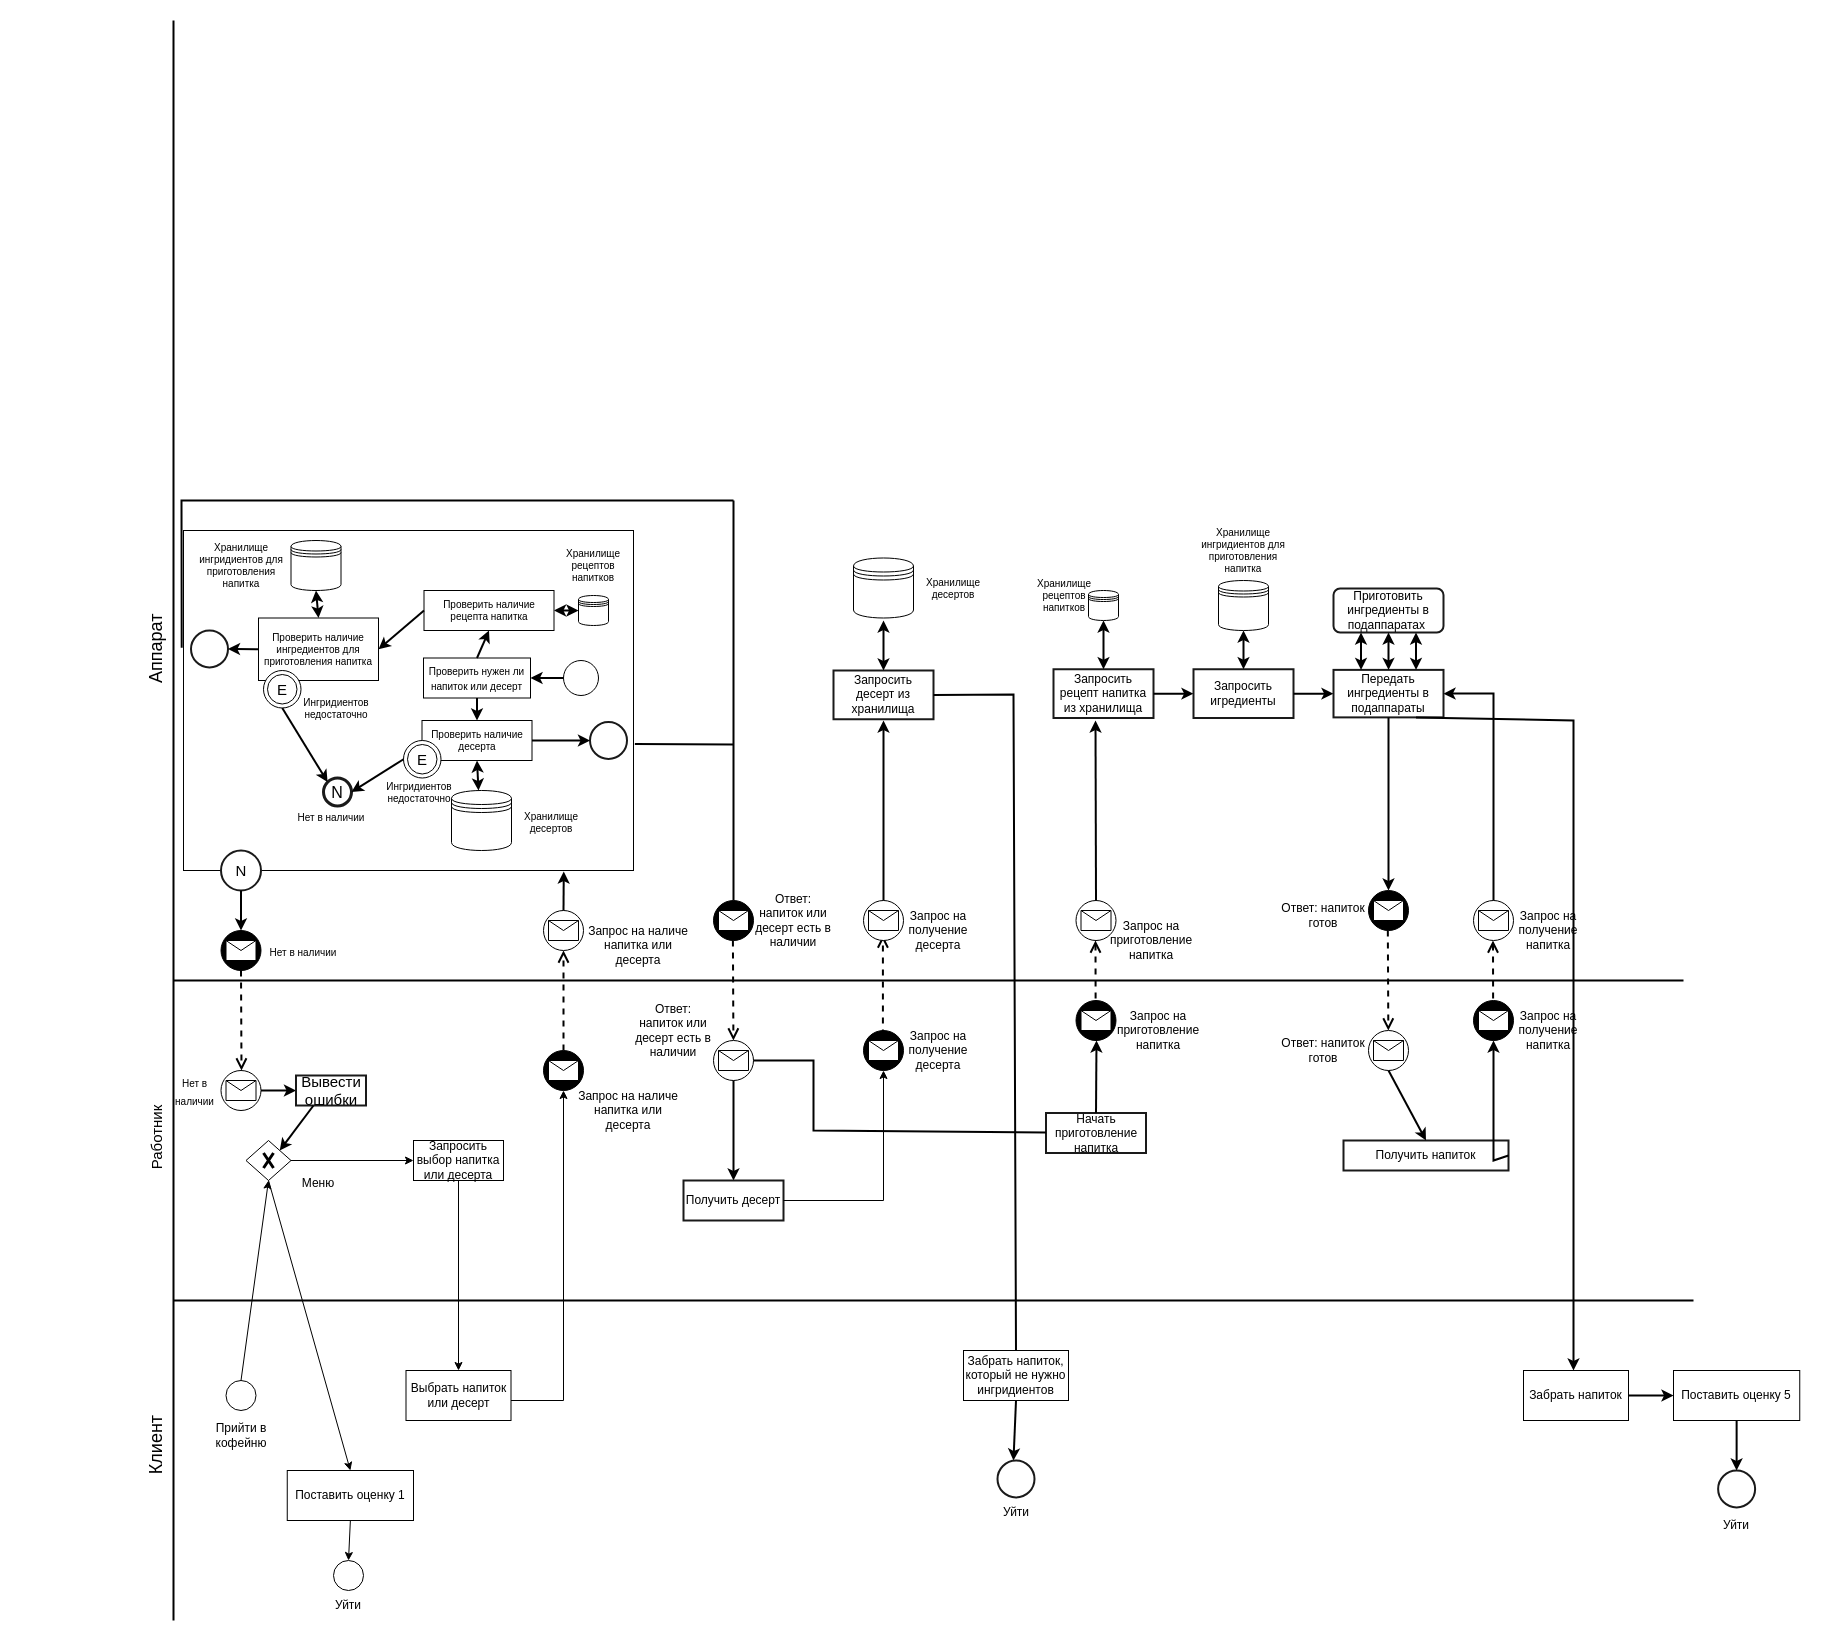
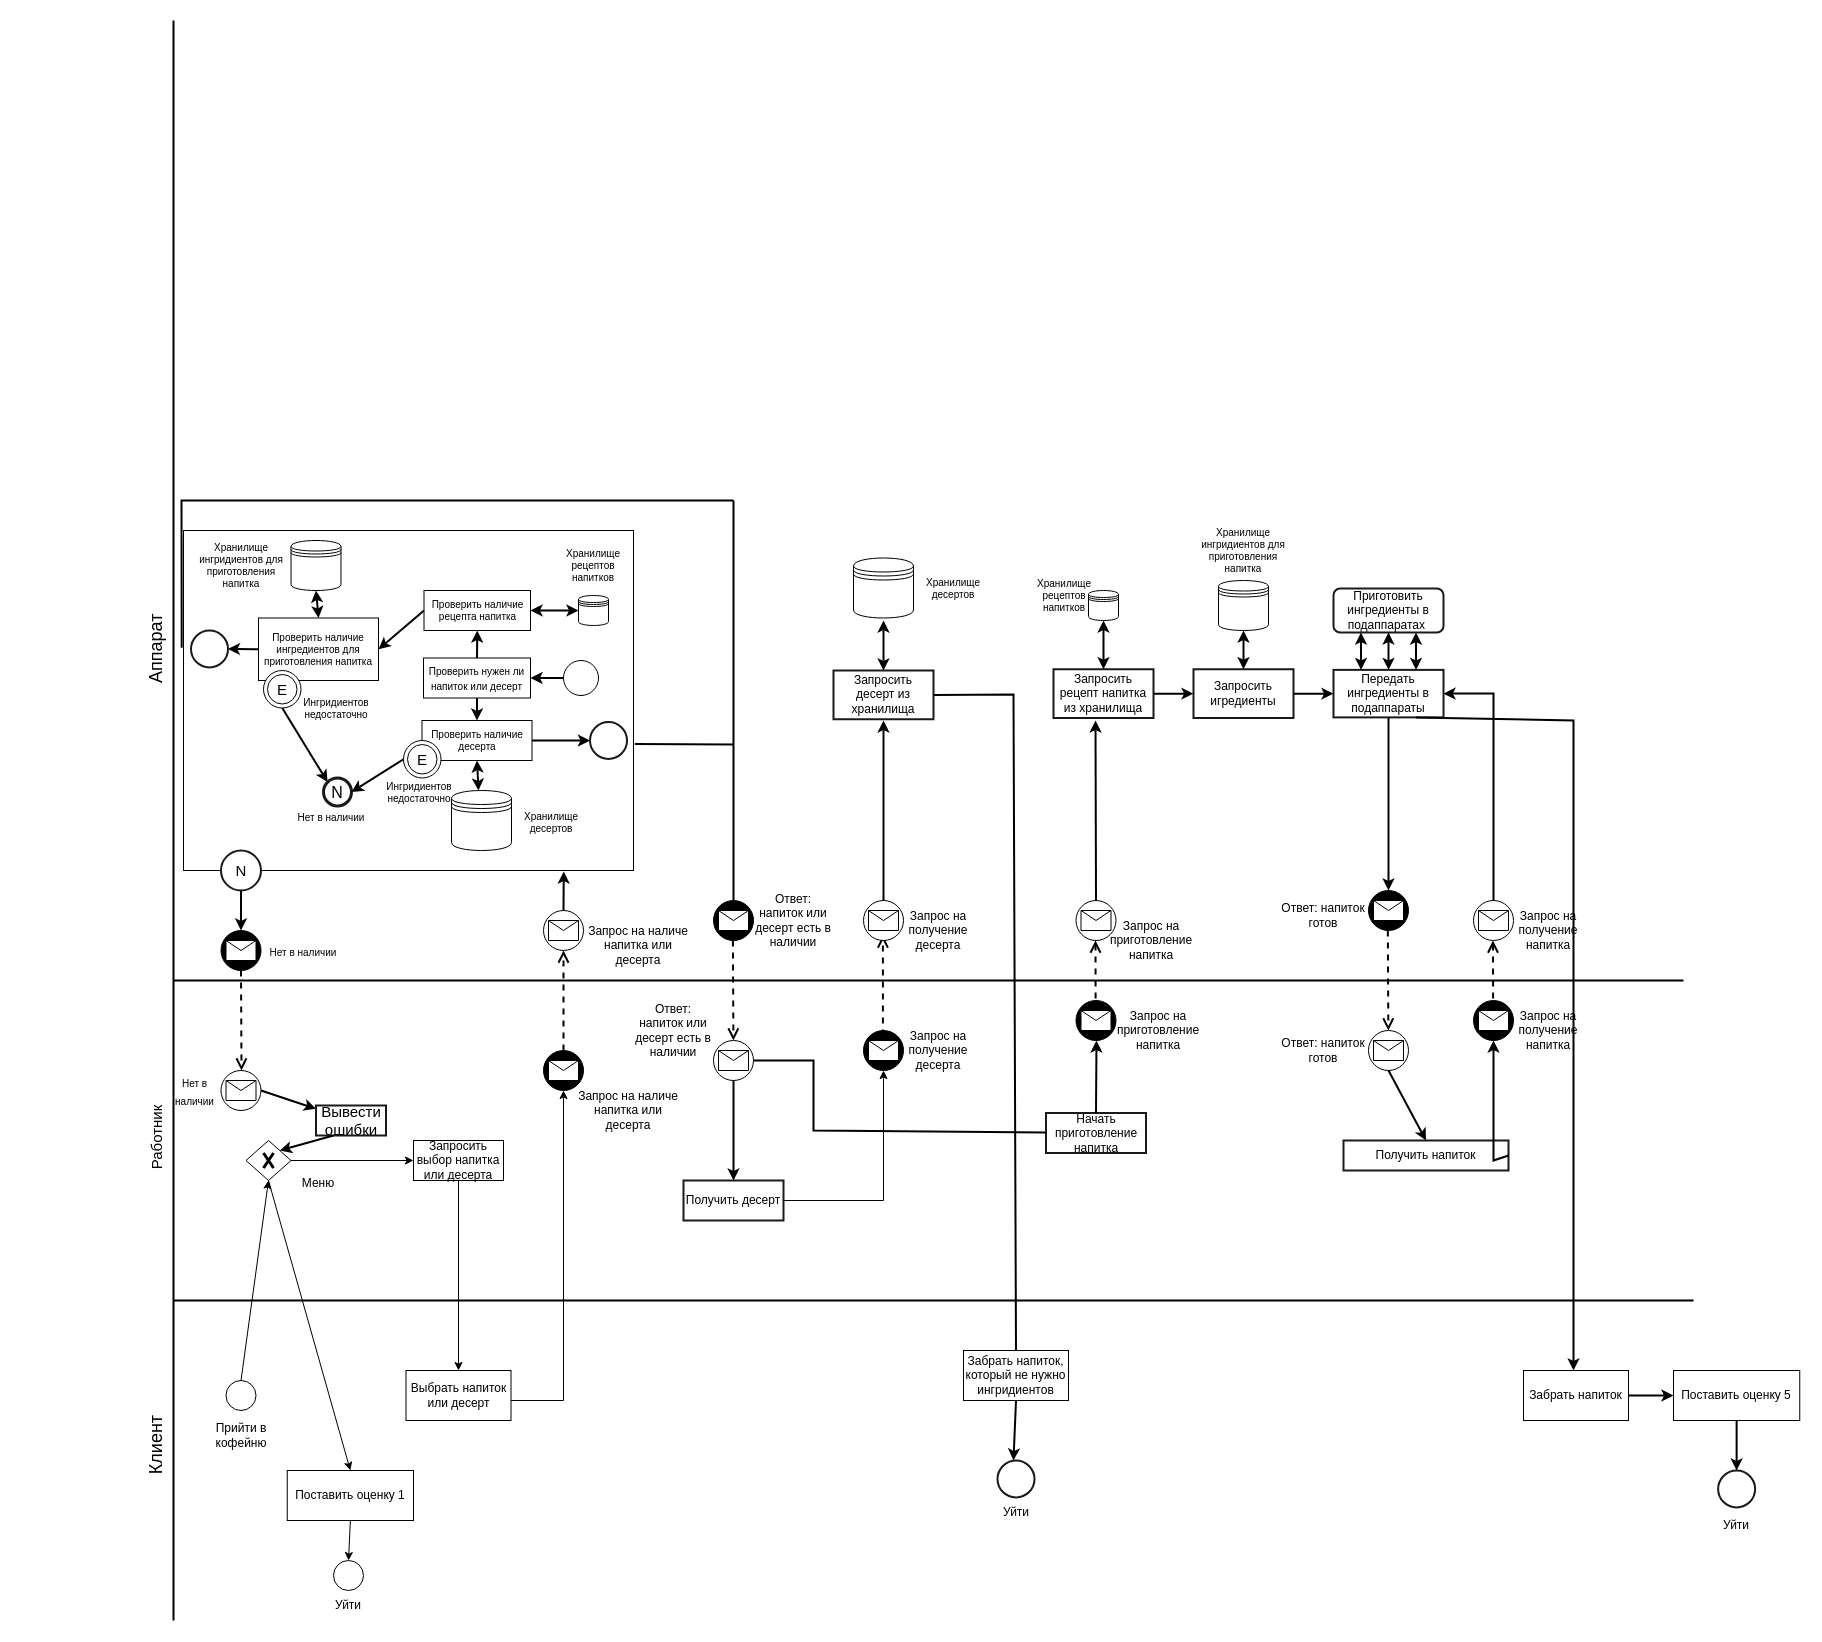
(489, 611) -> (477, 611)
(331, 1091) -> (351, 1121)
